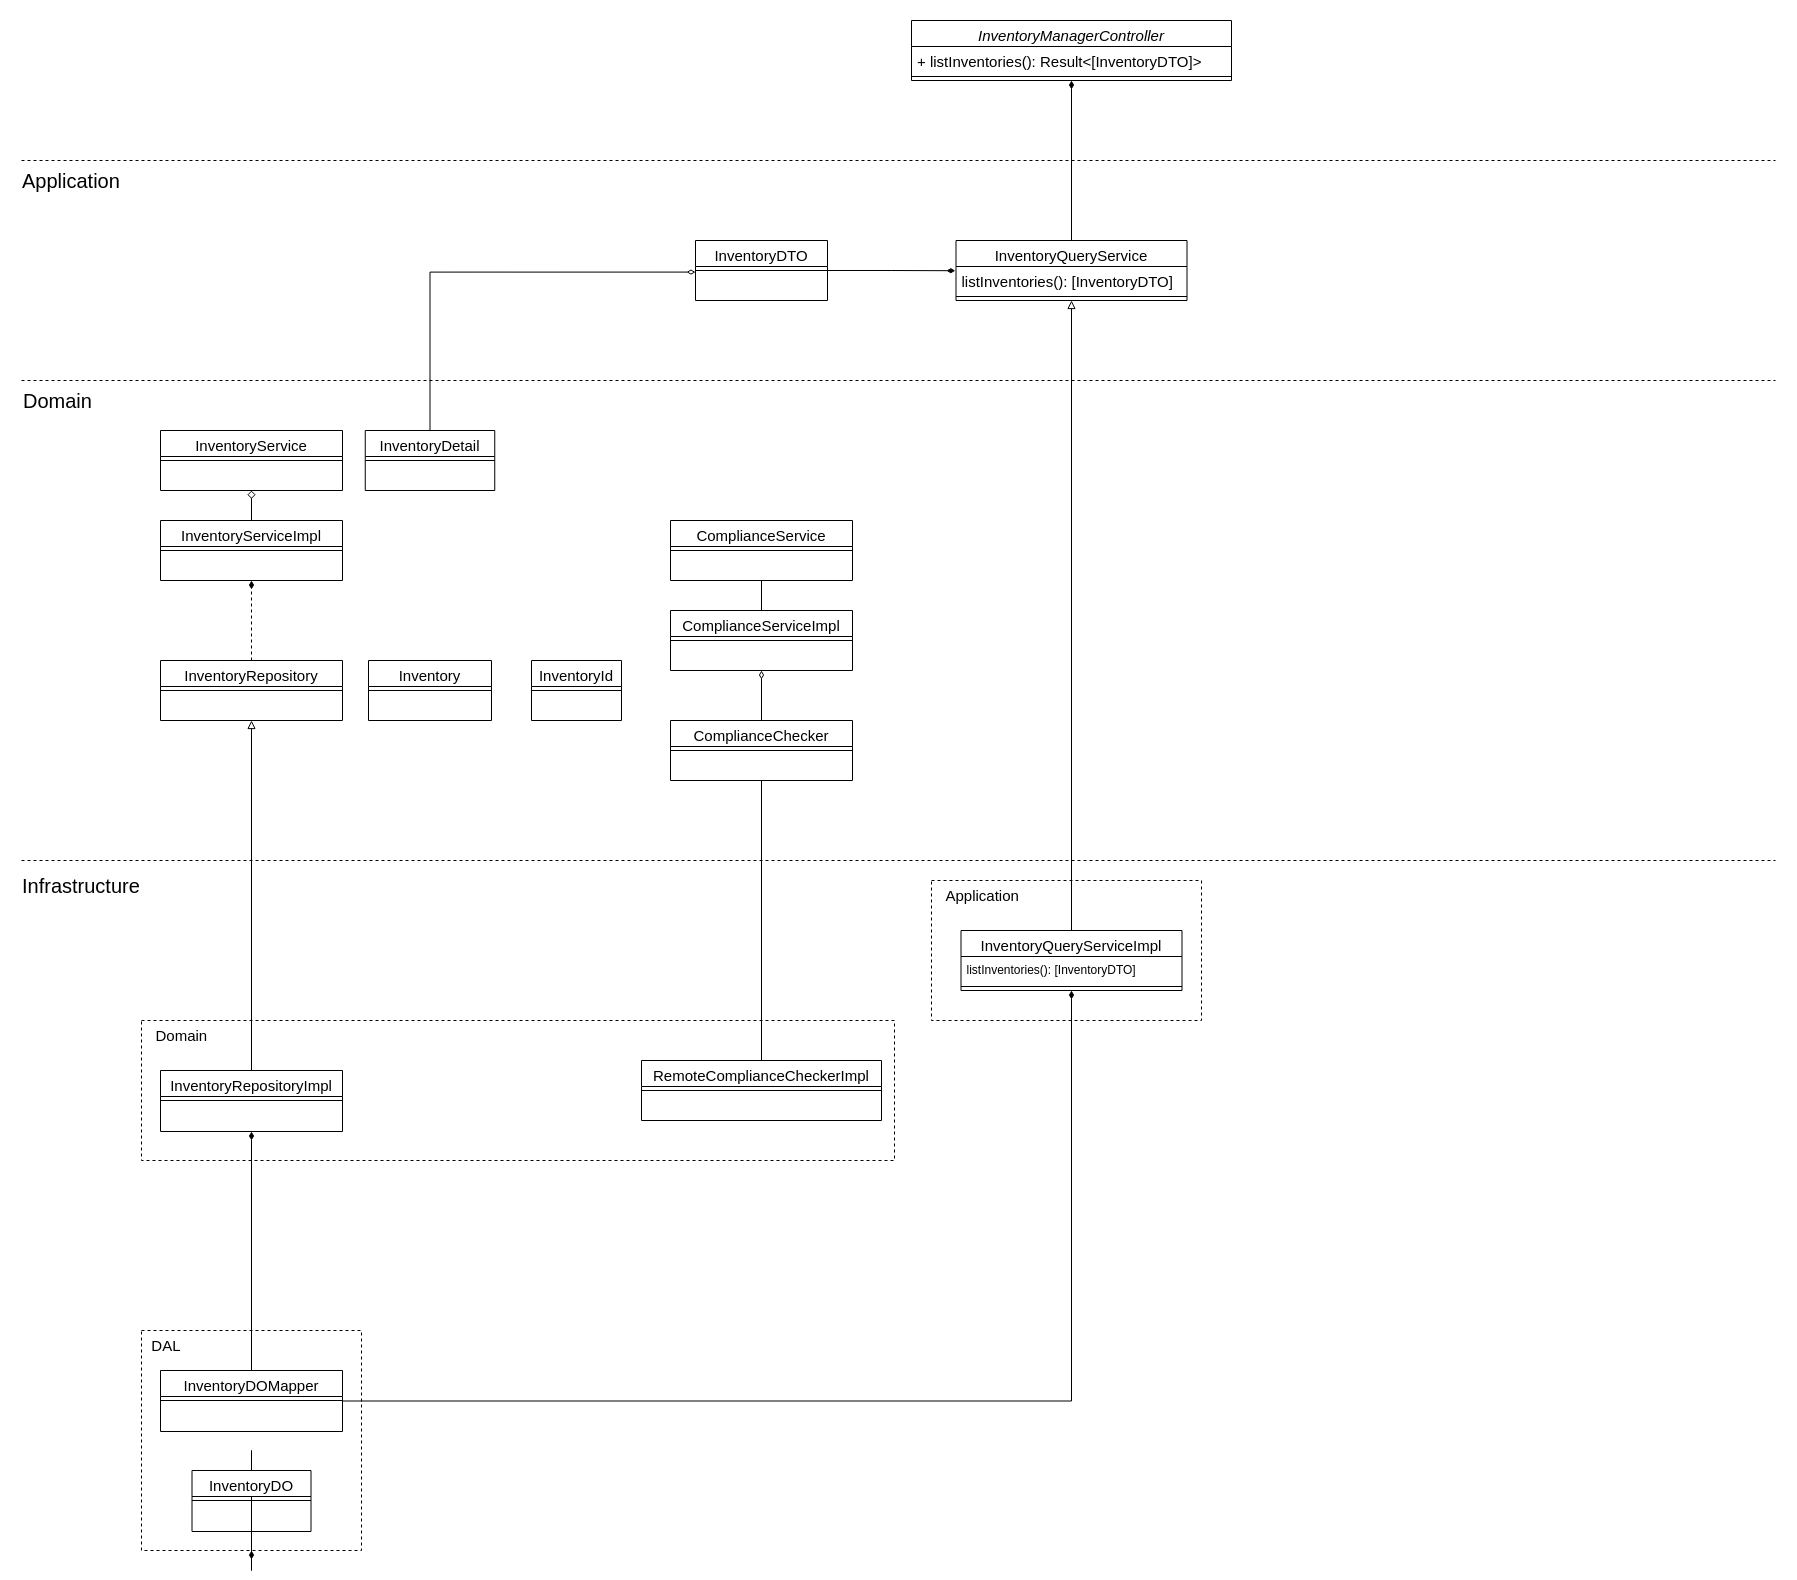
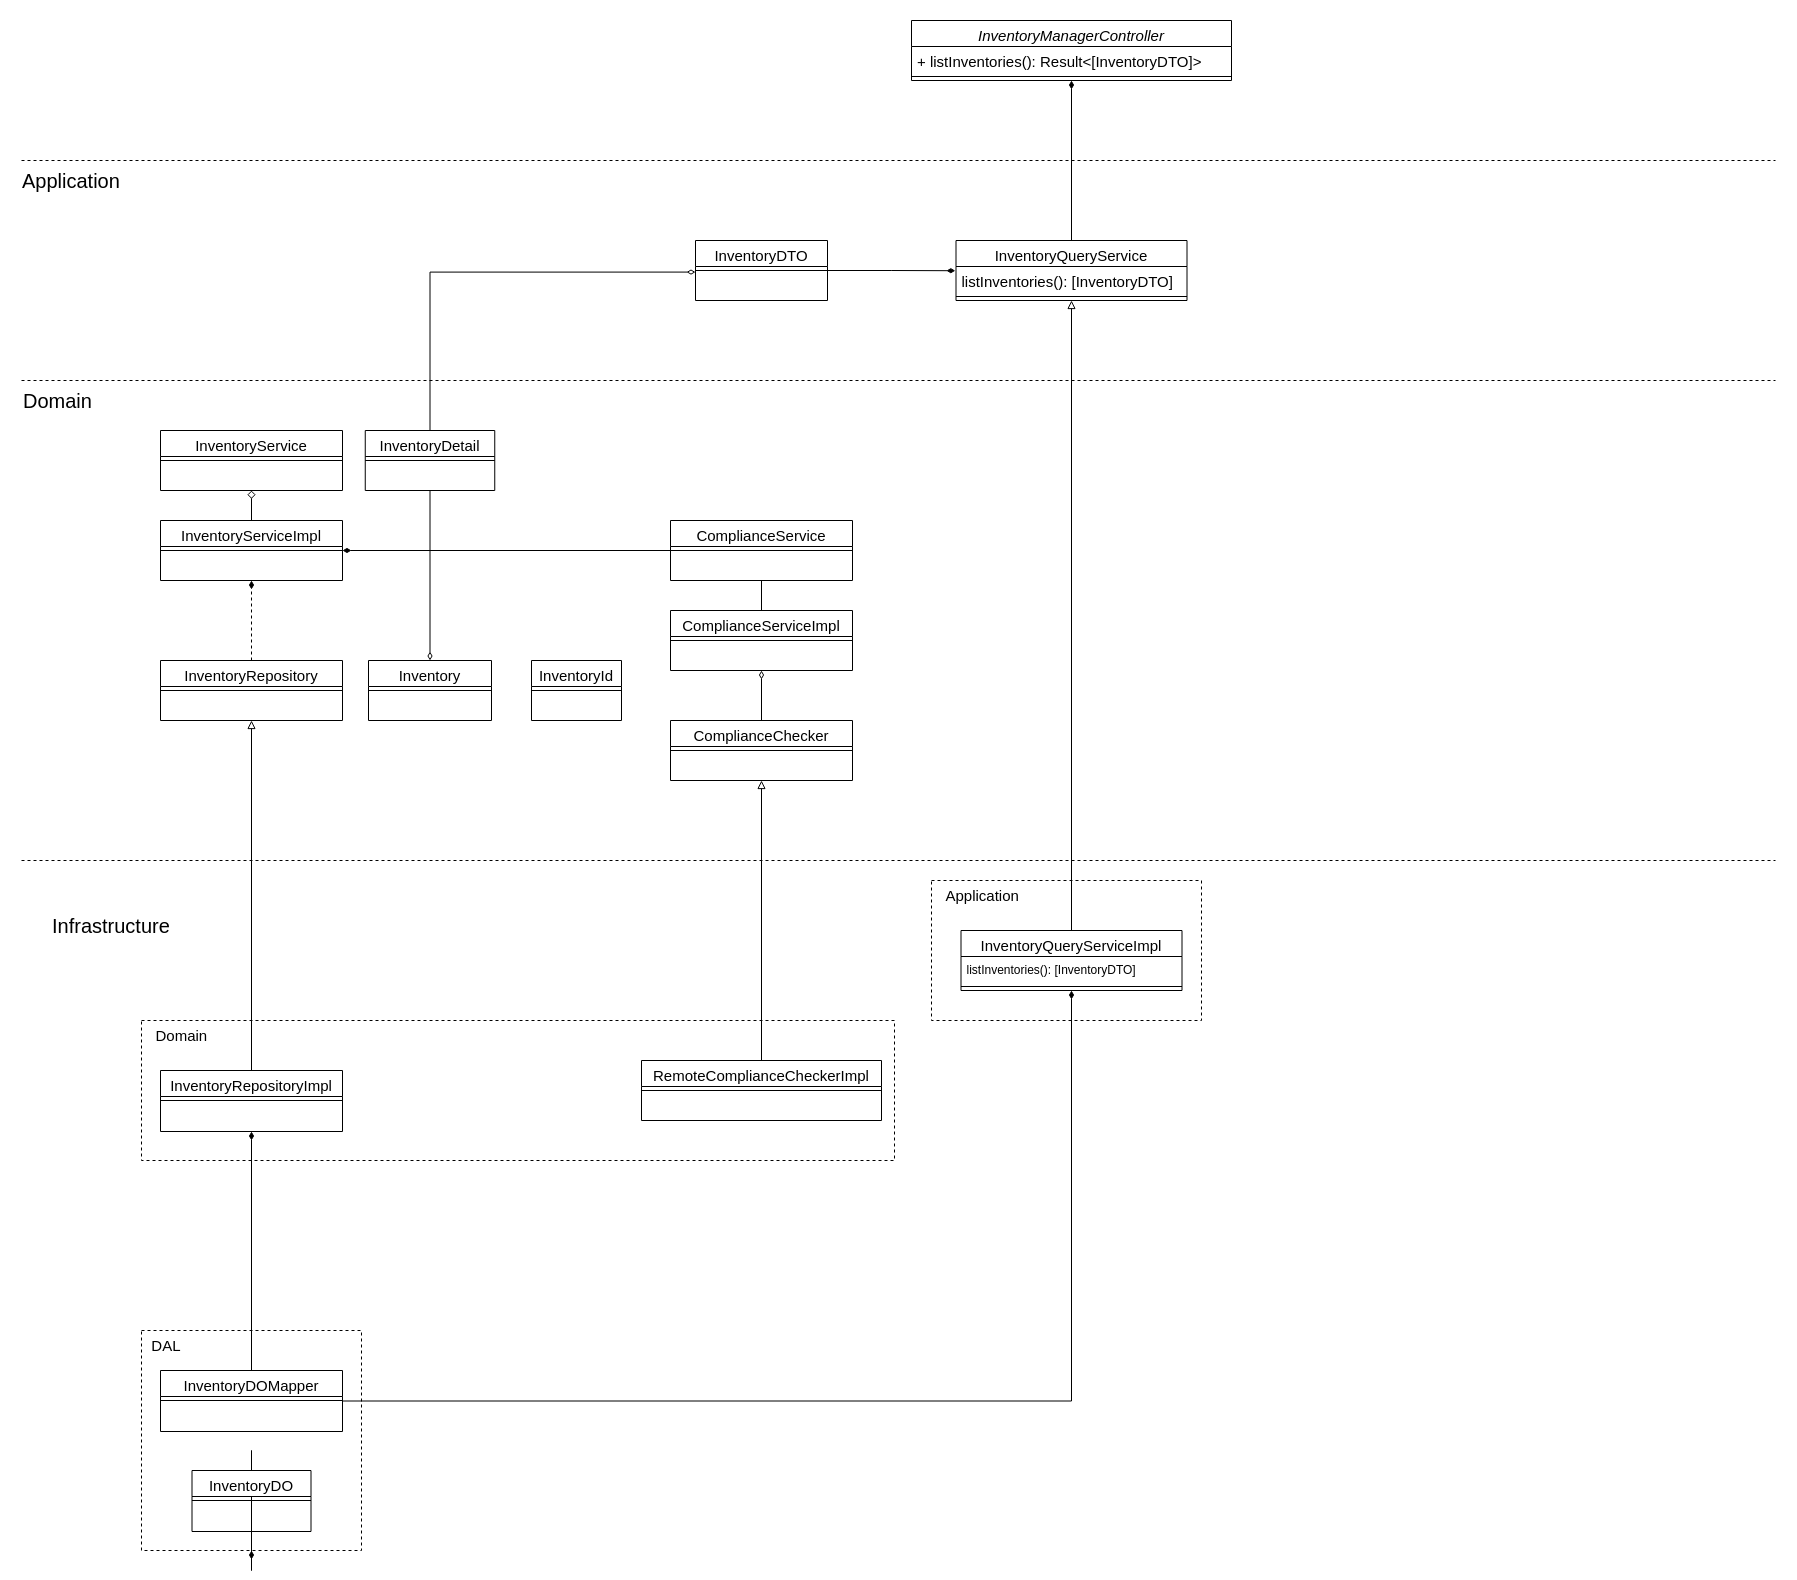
none -> (509, 551)
none -> (430, 572)
(762, 787) -> (762, 790)
(91, 886) -> (121, 926)
